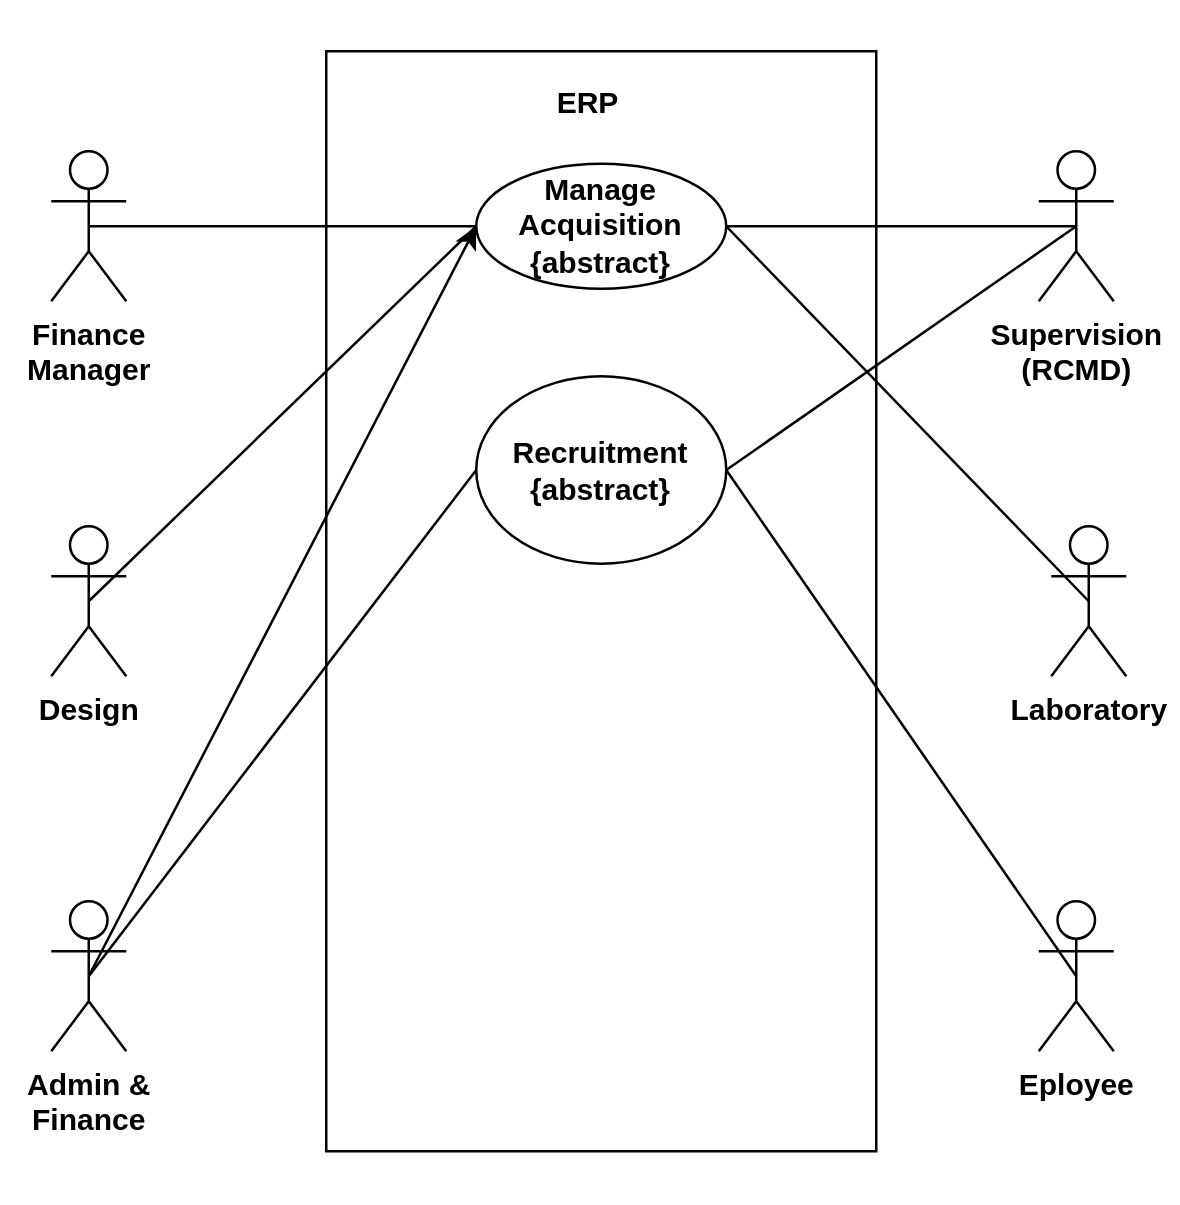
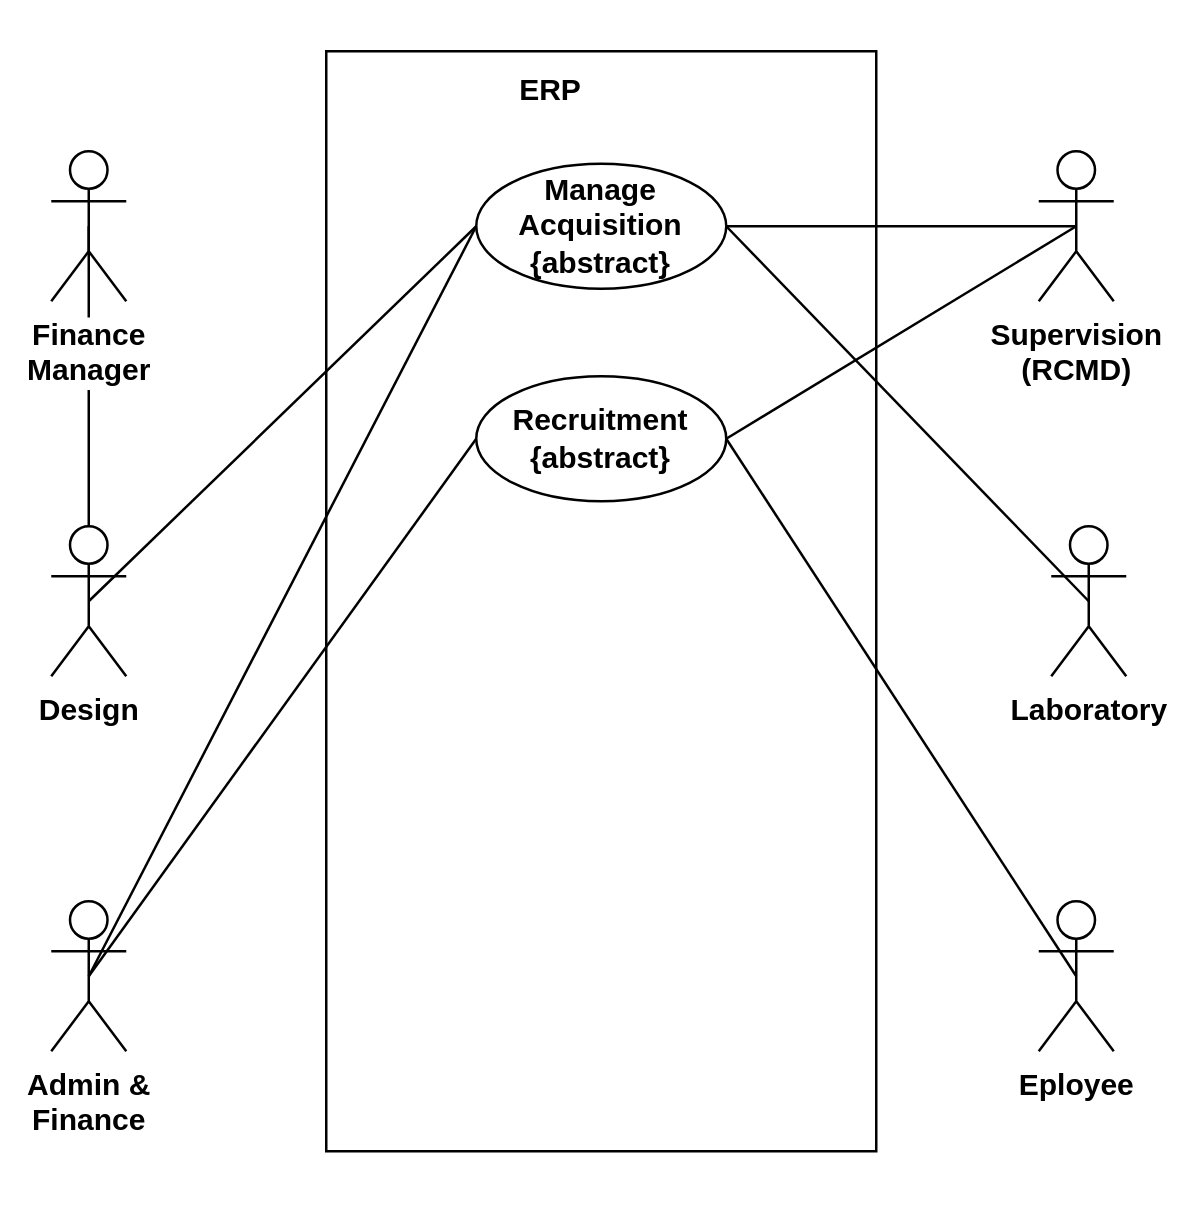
(589, 103) -> (551, 90)
(294, 226) -> (89, 457)
(468, 242) -> (469, 240)
(601, 470) -> (601, 439)
